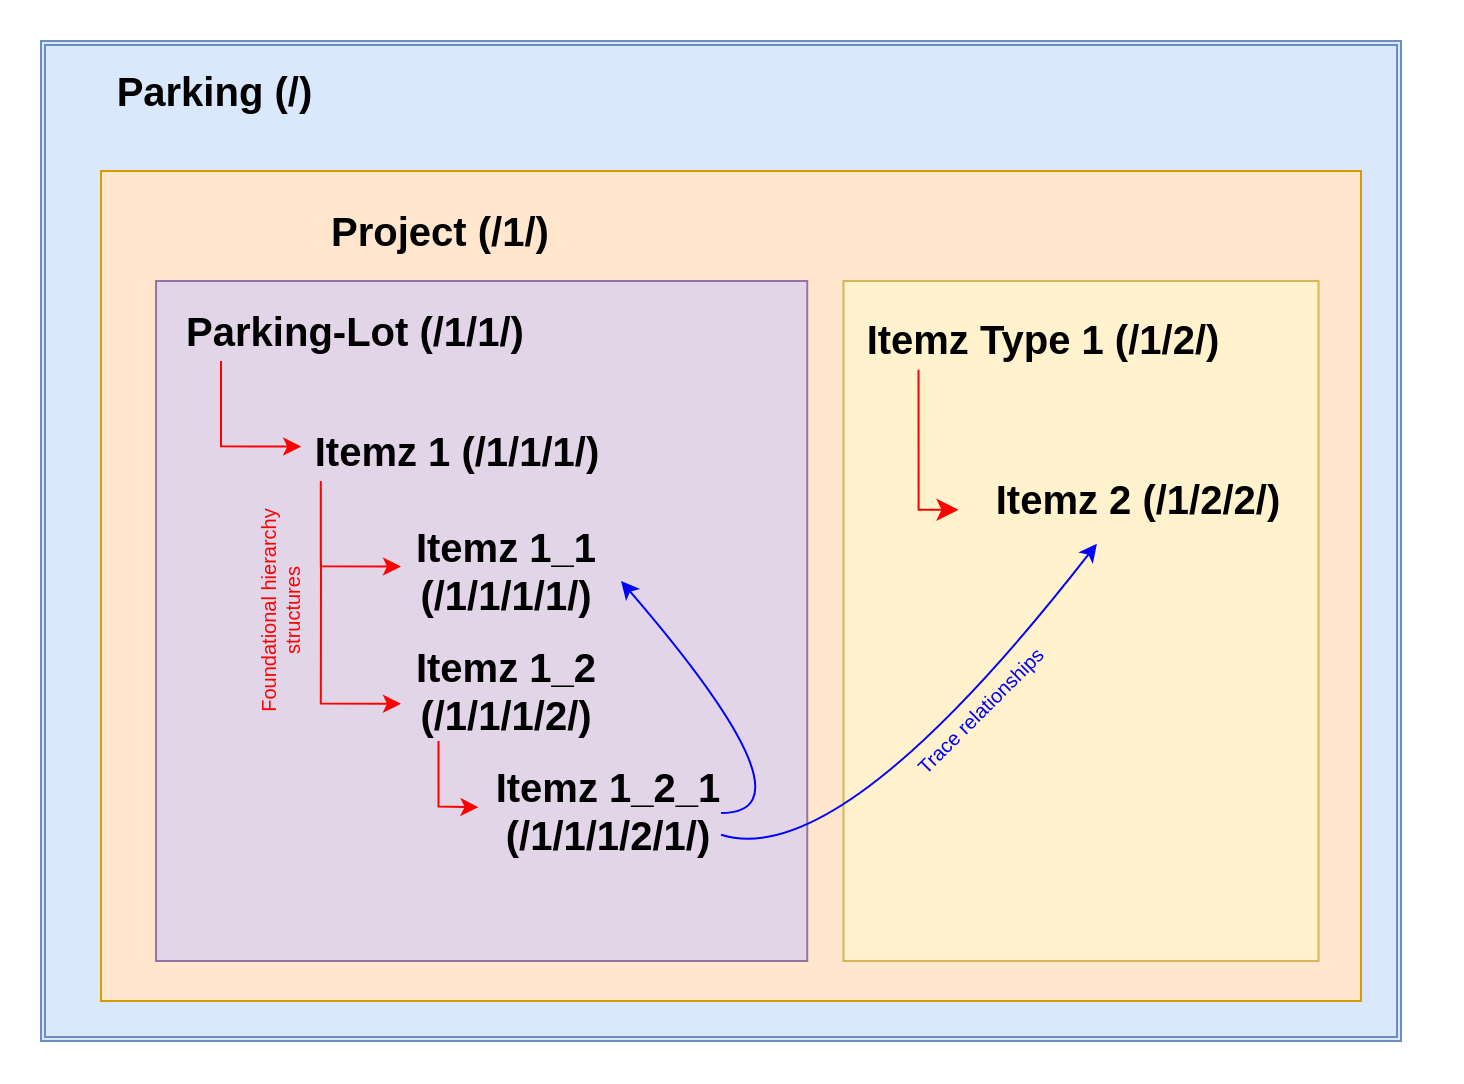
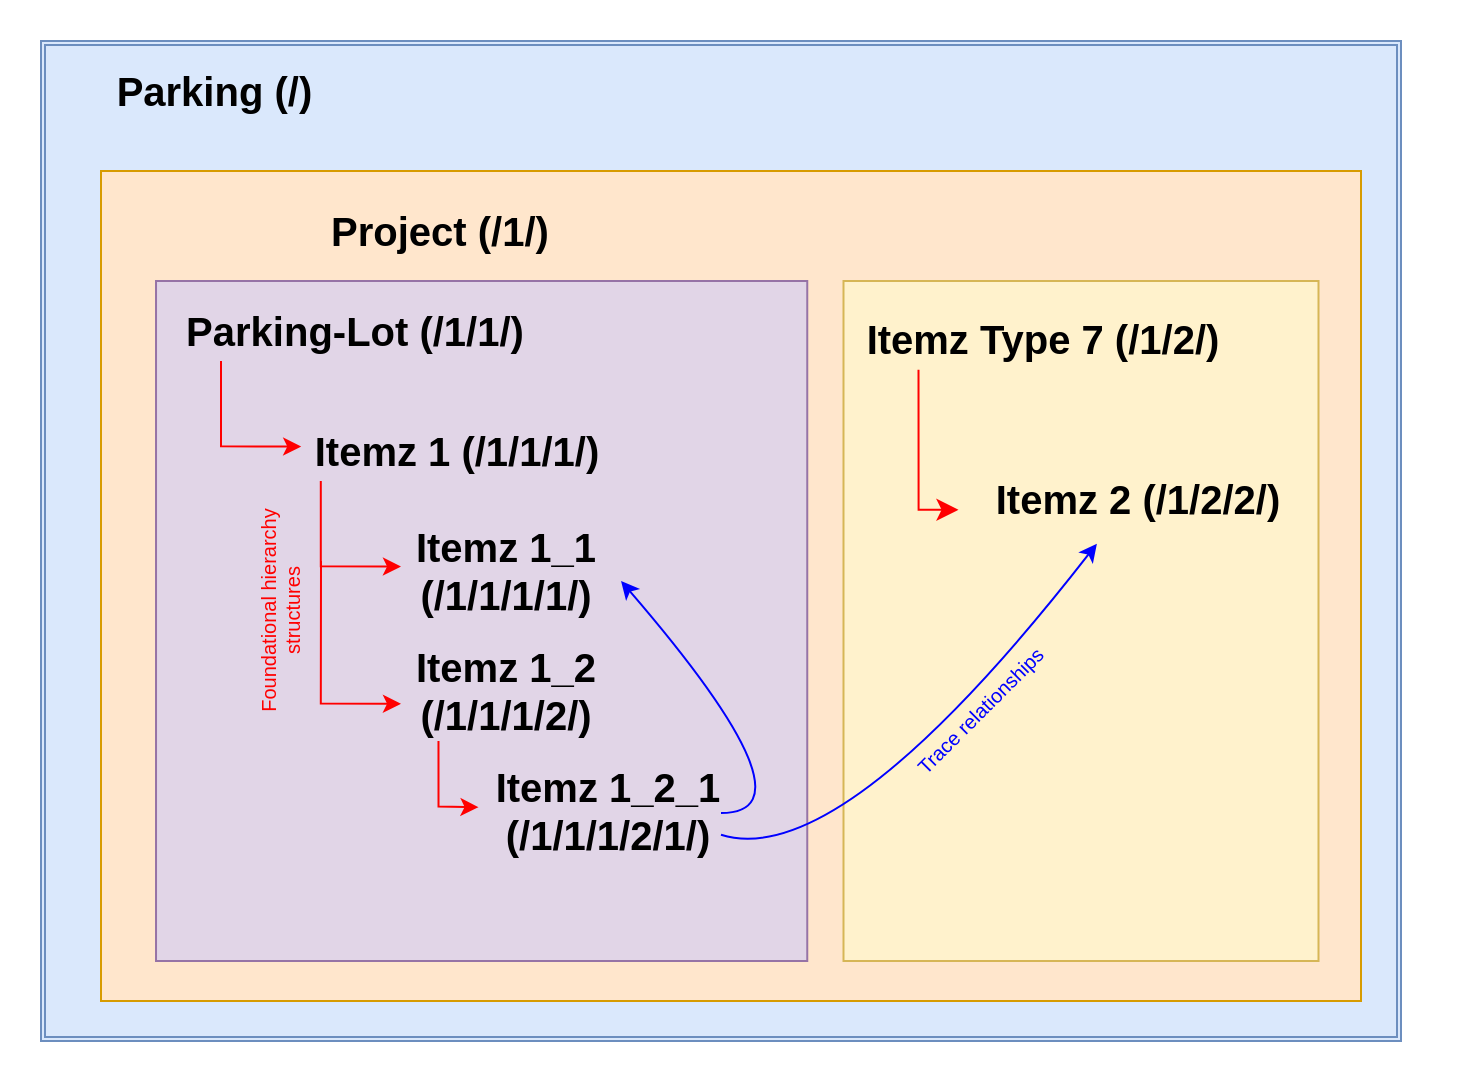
(1044, 339) -> (1044, 339)
